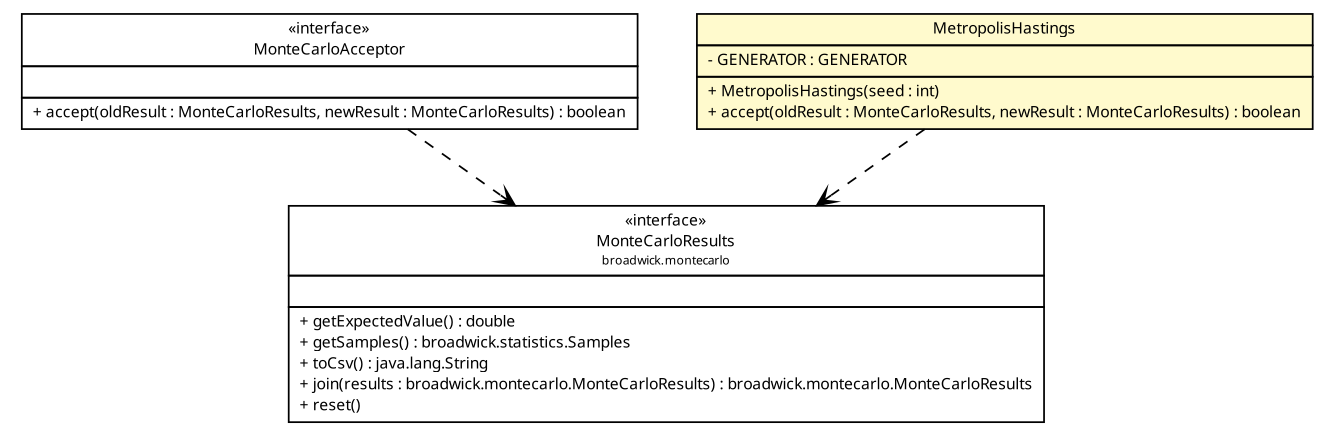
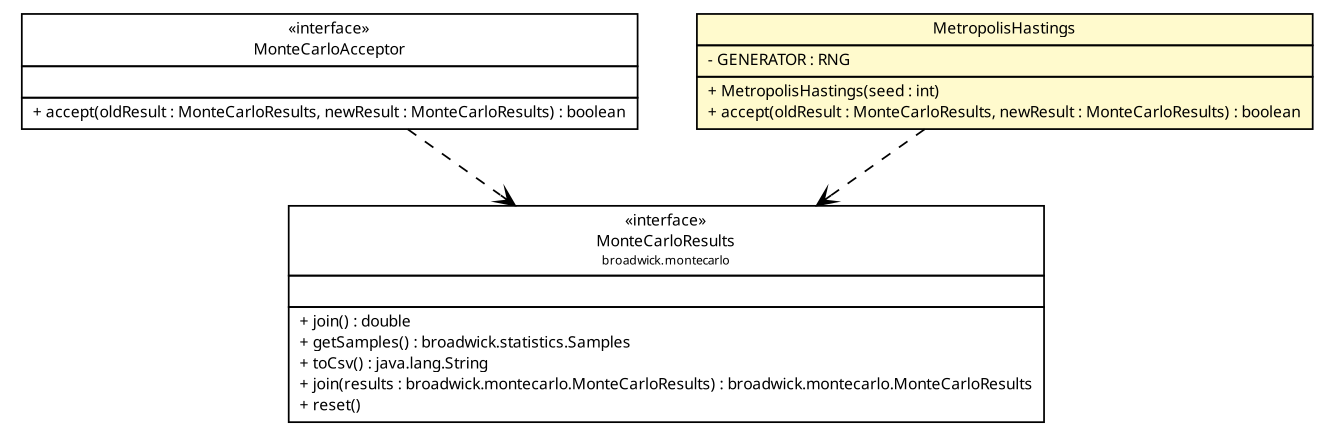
(808, 60) -> (780, 60)
(408, 322) -> (356, 322)
